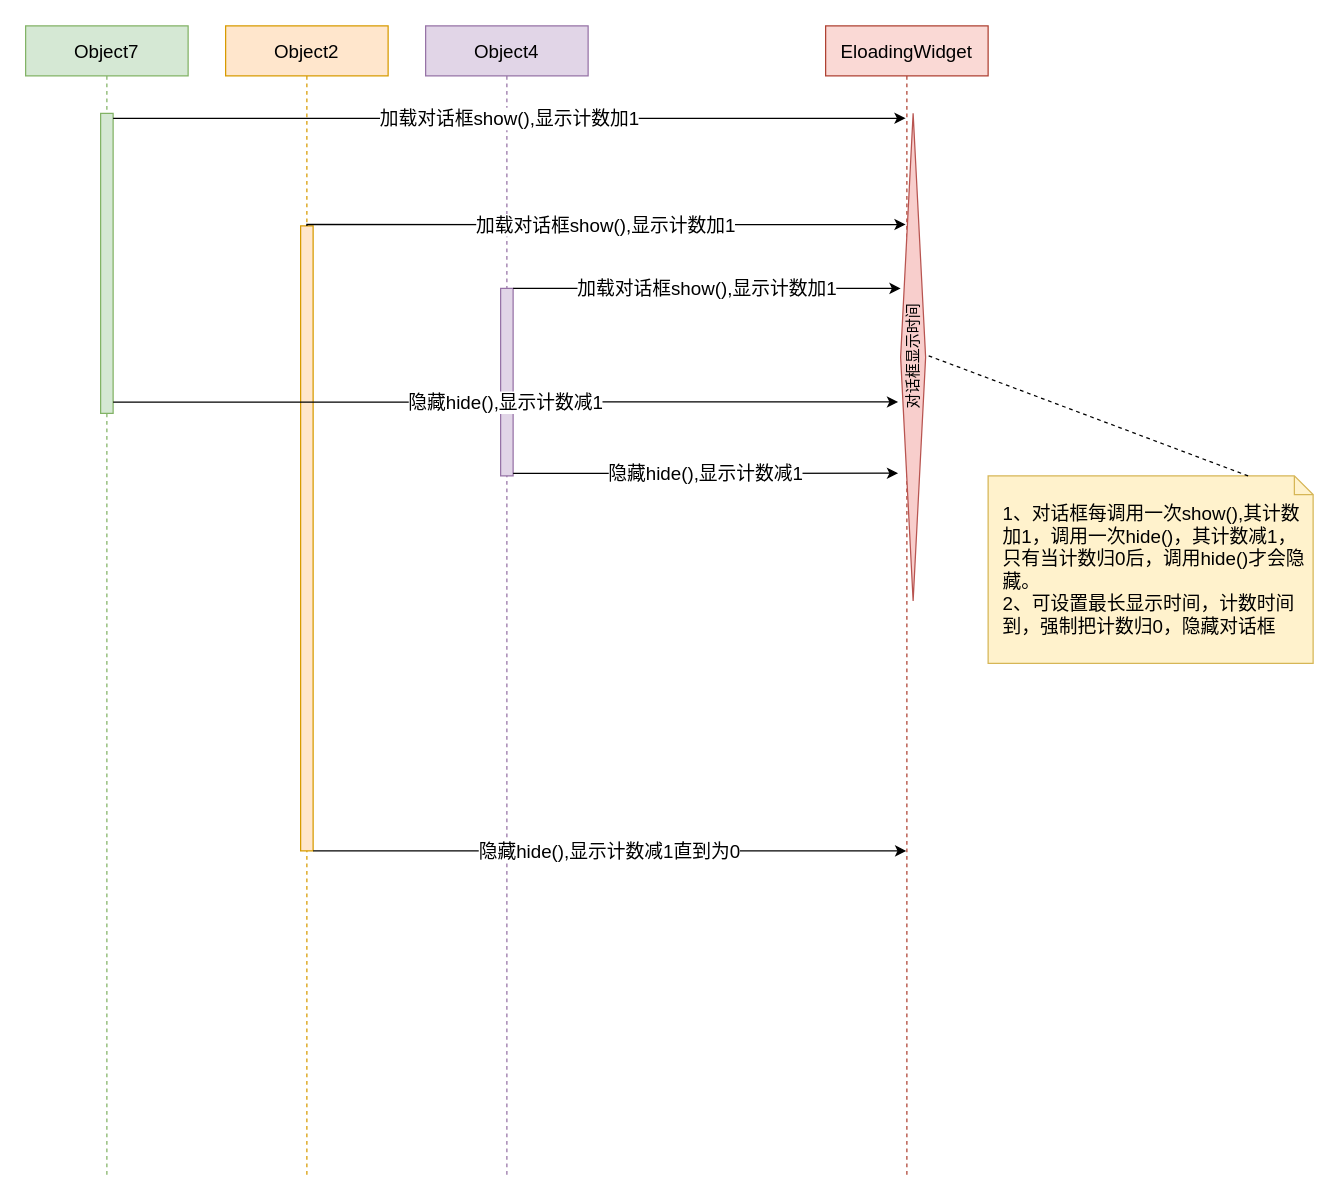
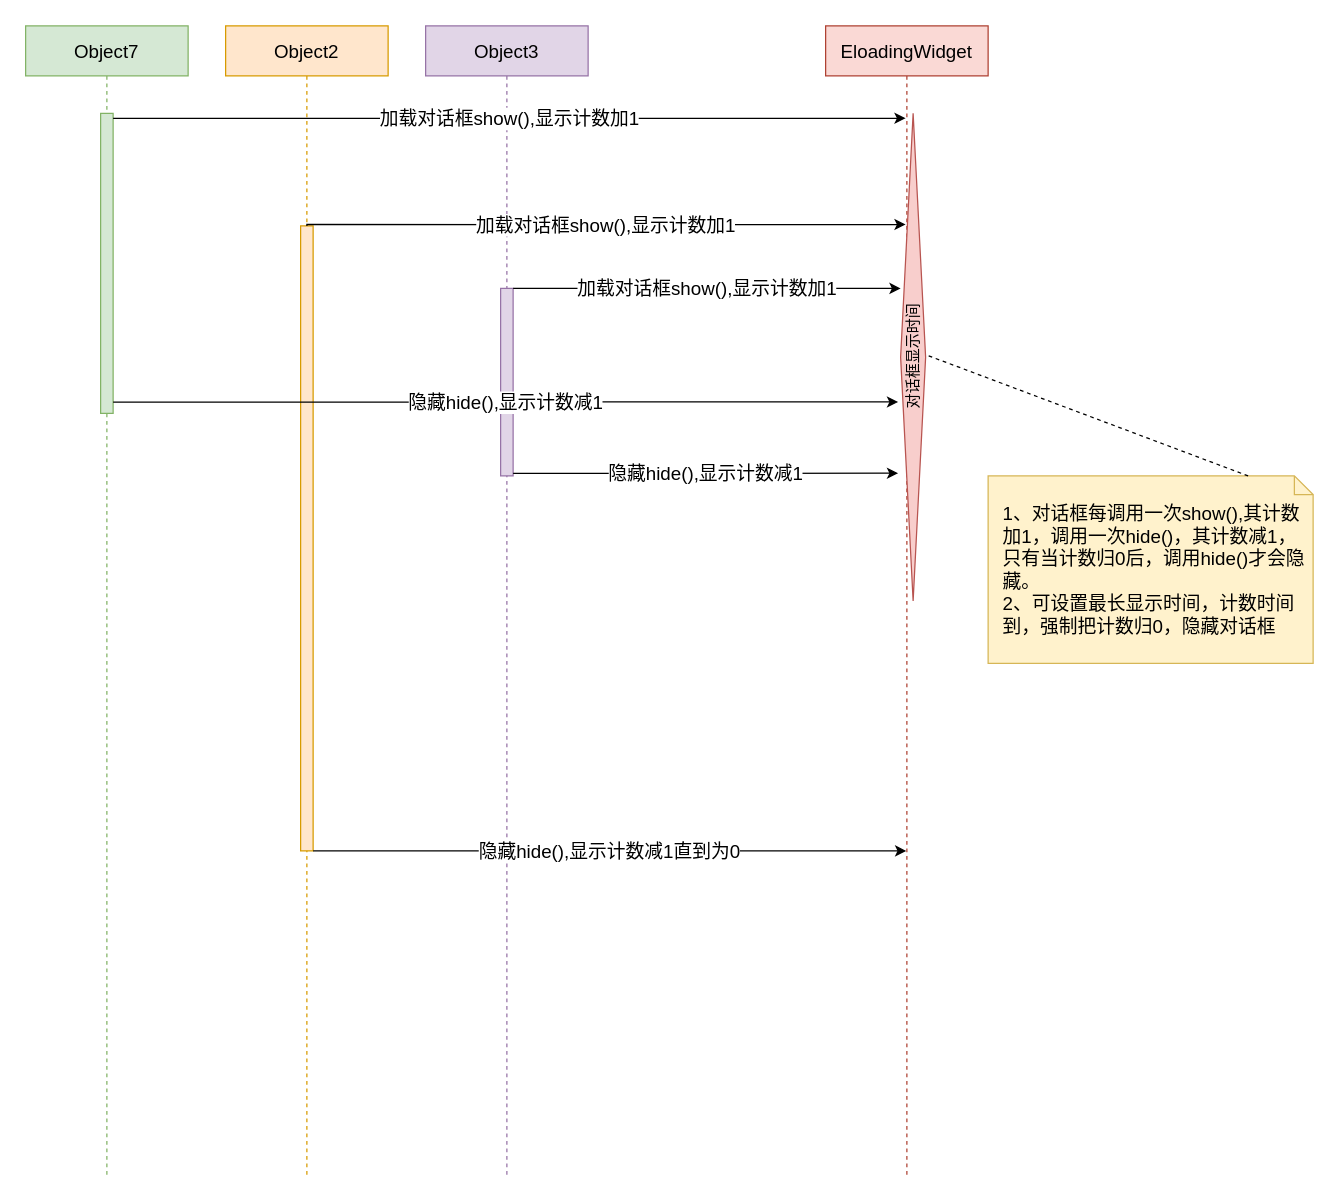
(507, 51) -> (507, 51)
